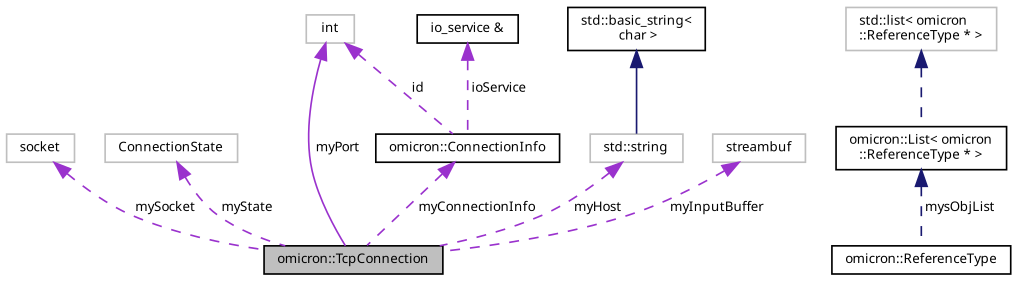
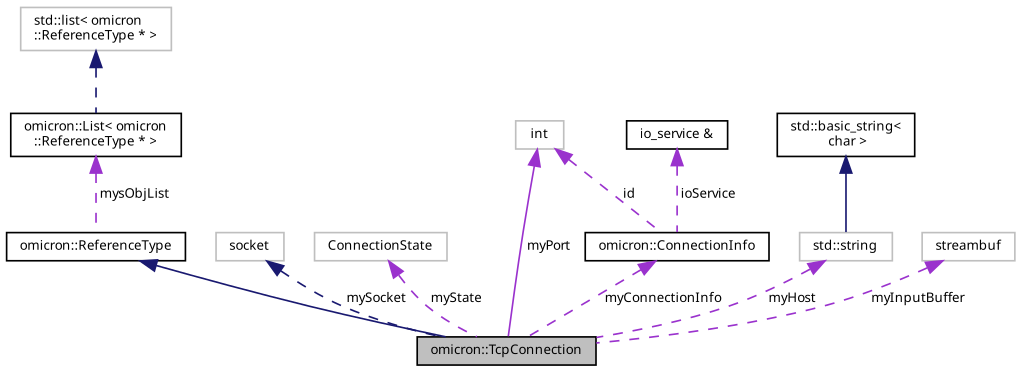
(921, 216) -> (96, 203)
(160, 226) -> (329, 300)
none -> (300, 304)
